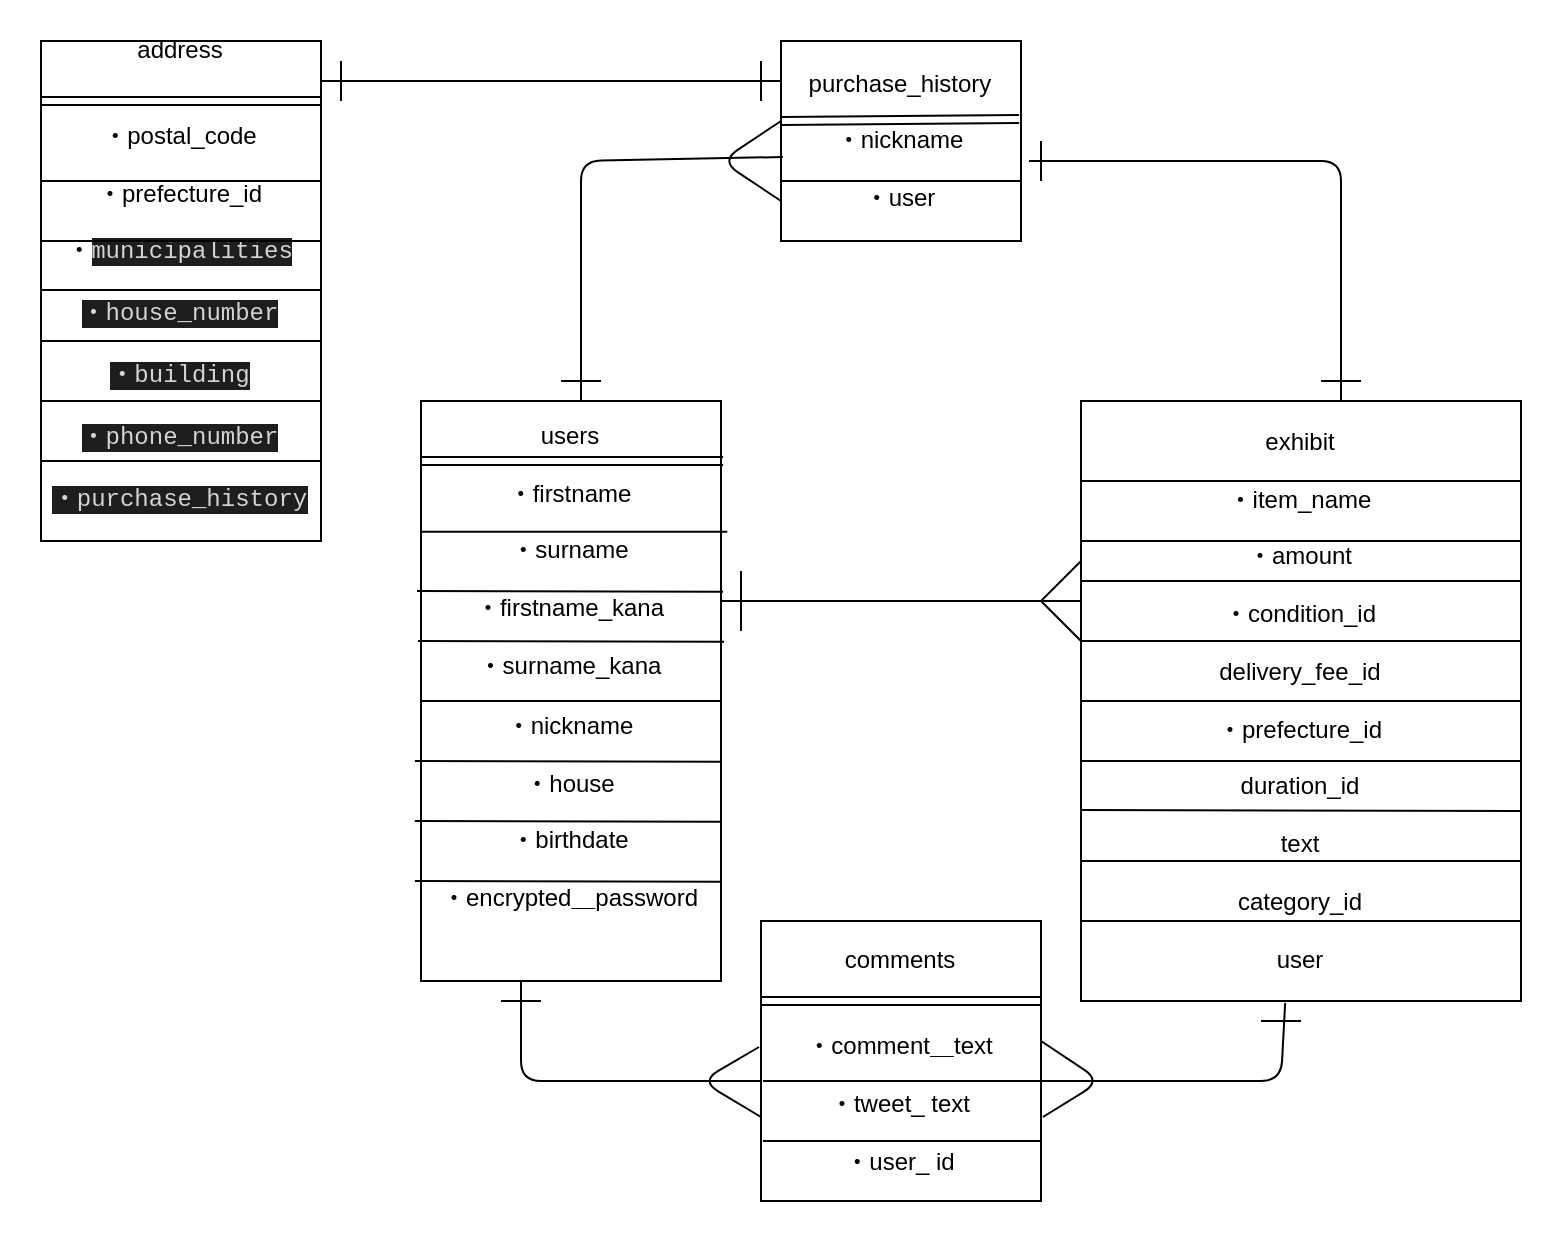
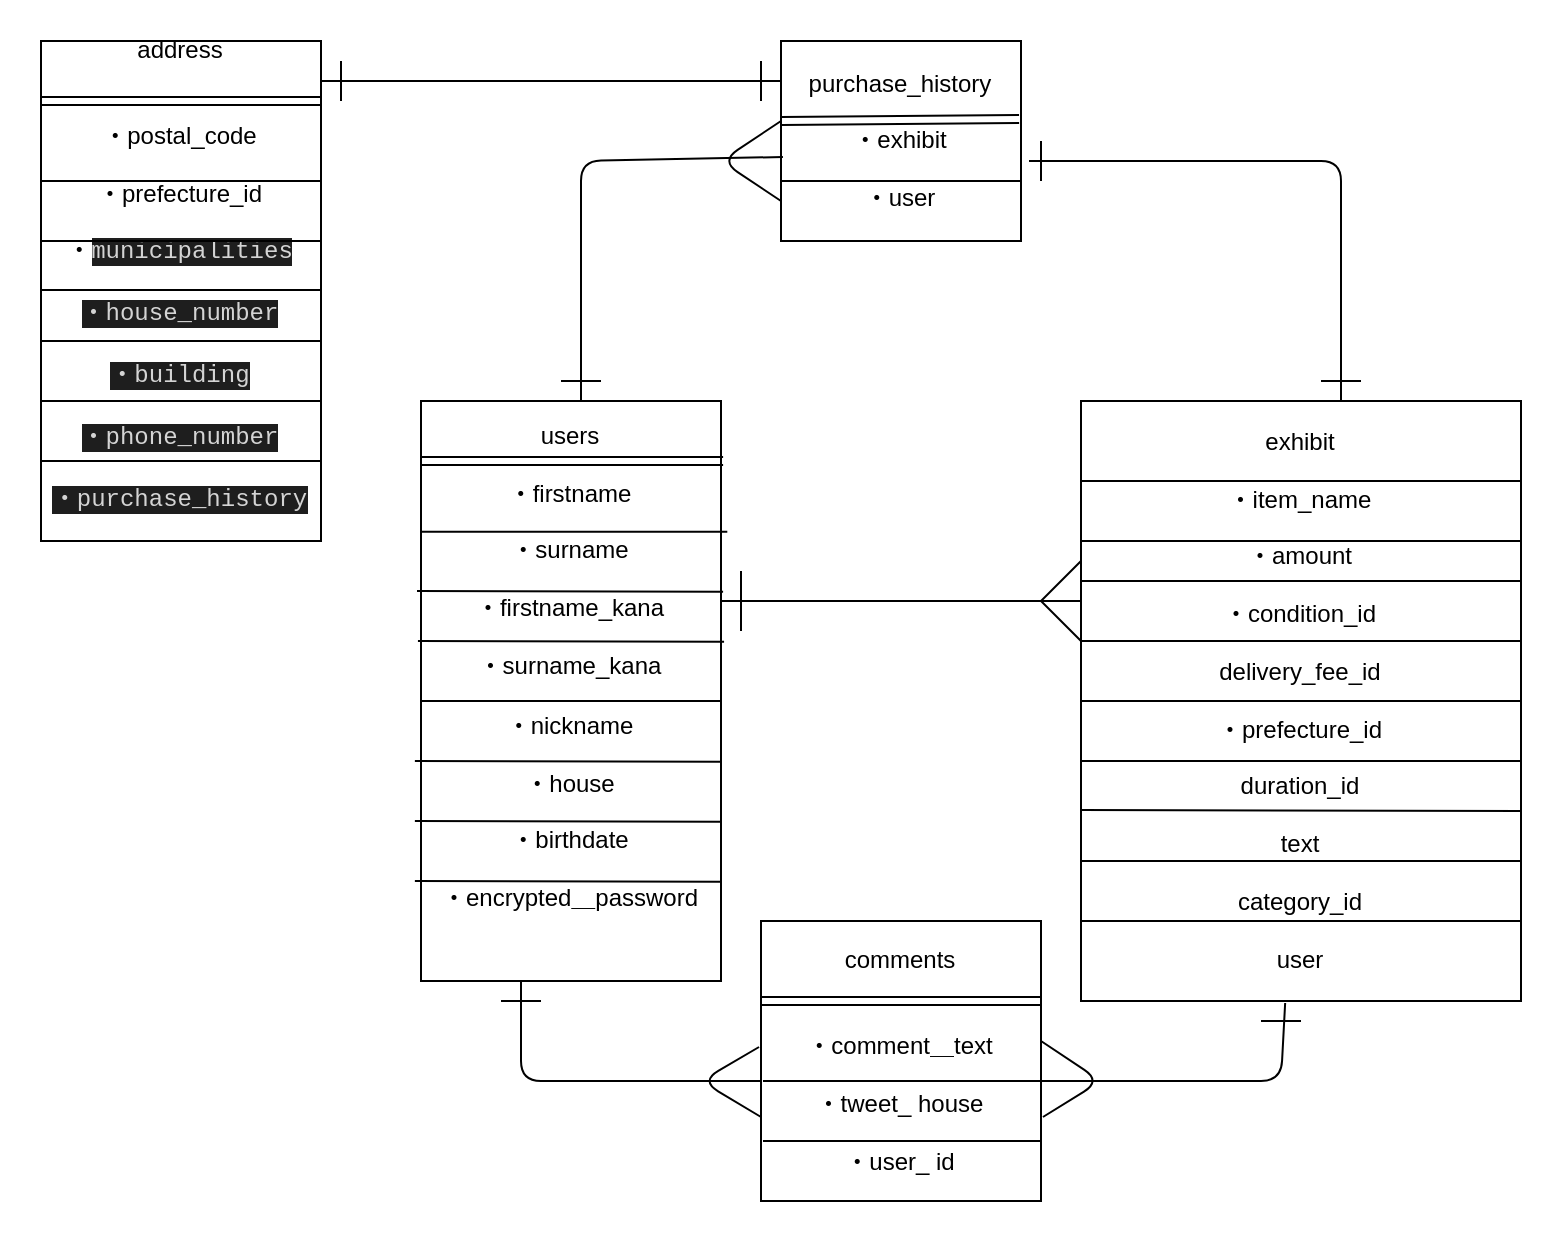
(901, 141) -> (901, 141)
(901, 1061) -> (901, 1061)
